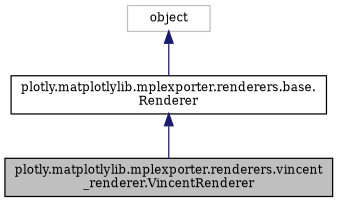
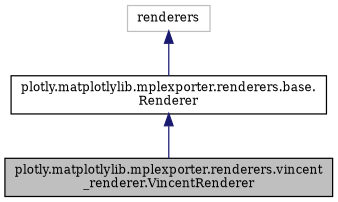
(169, 18) -> (169, 18)
